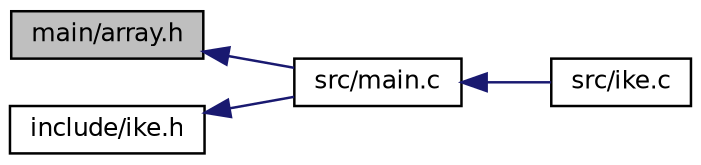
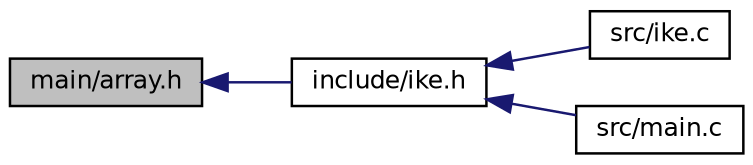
(261, 62) -> (260, 82)
(519, 82) -> (551, 54)
